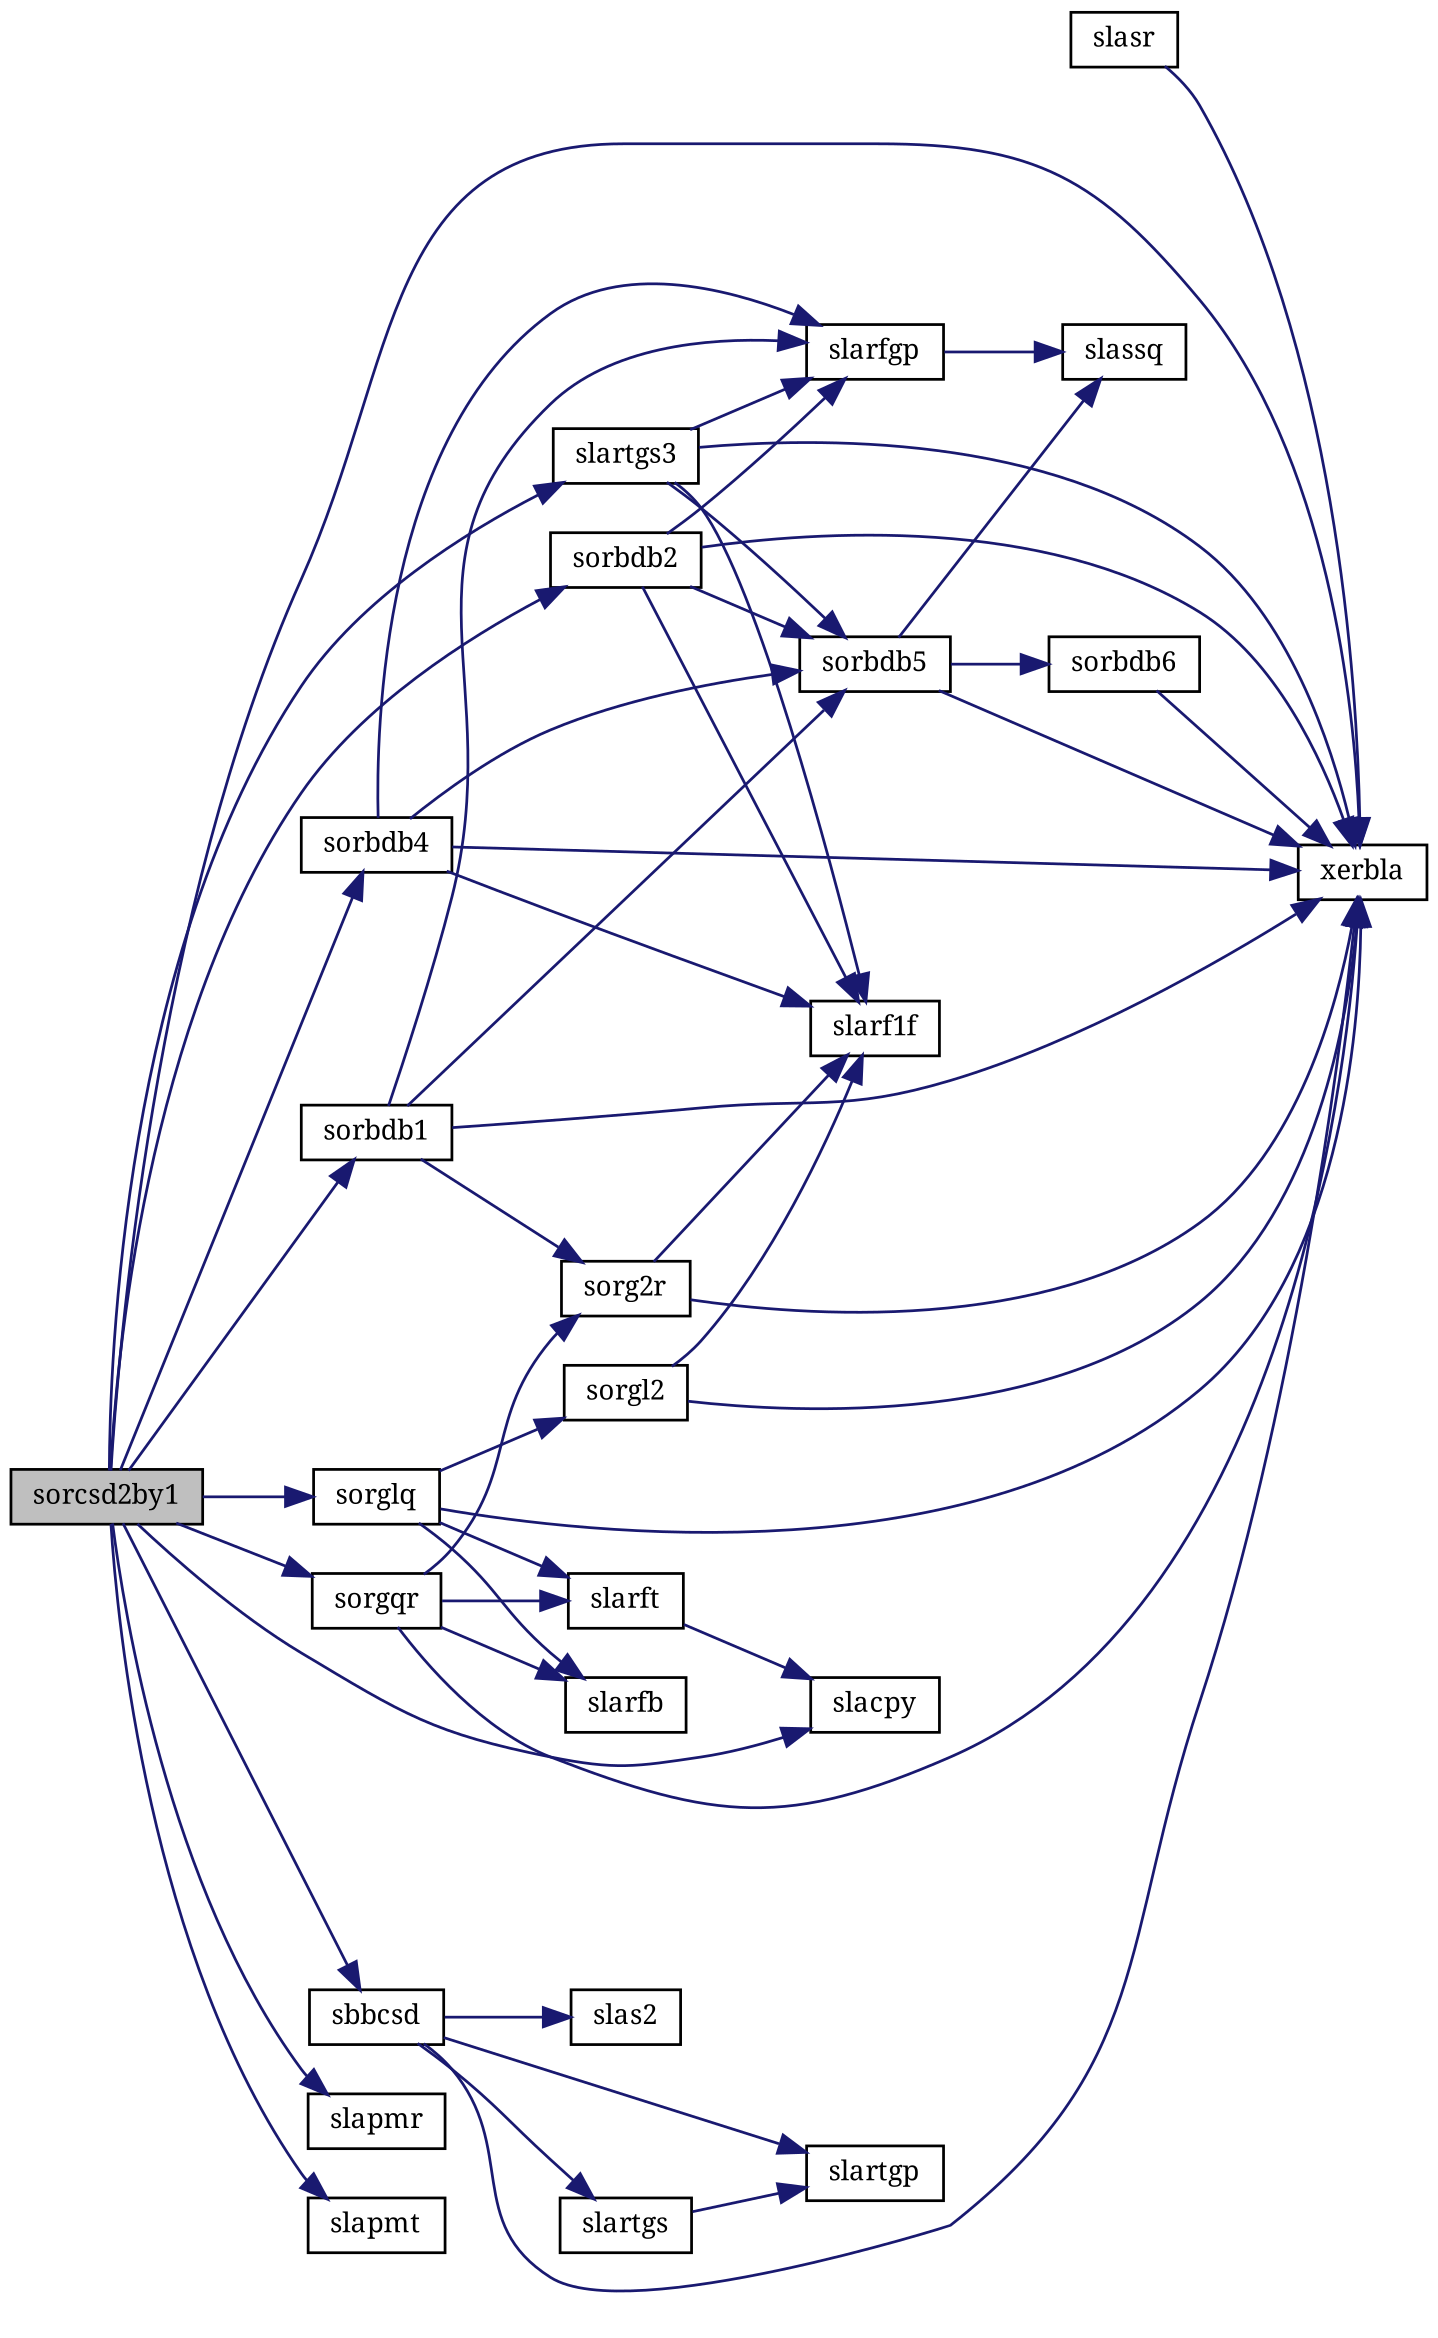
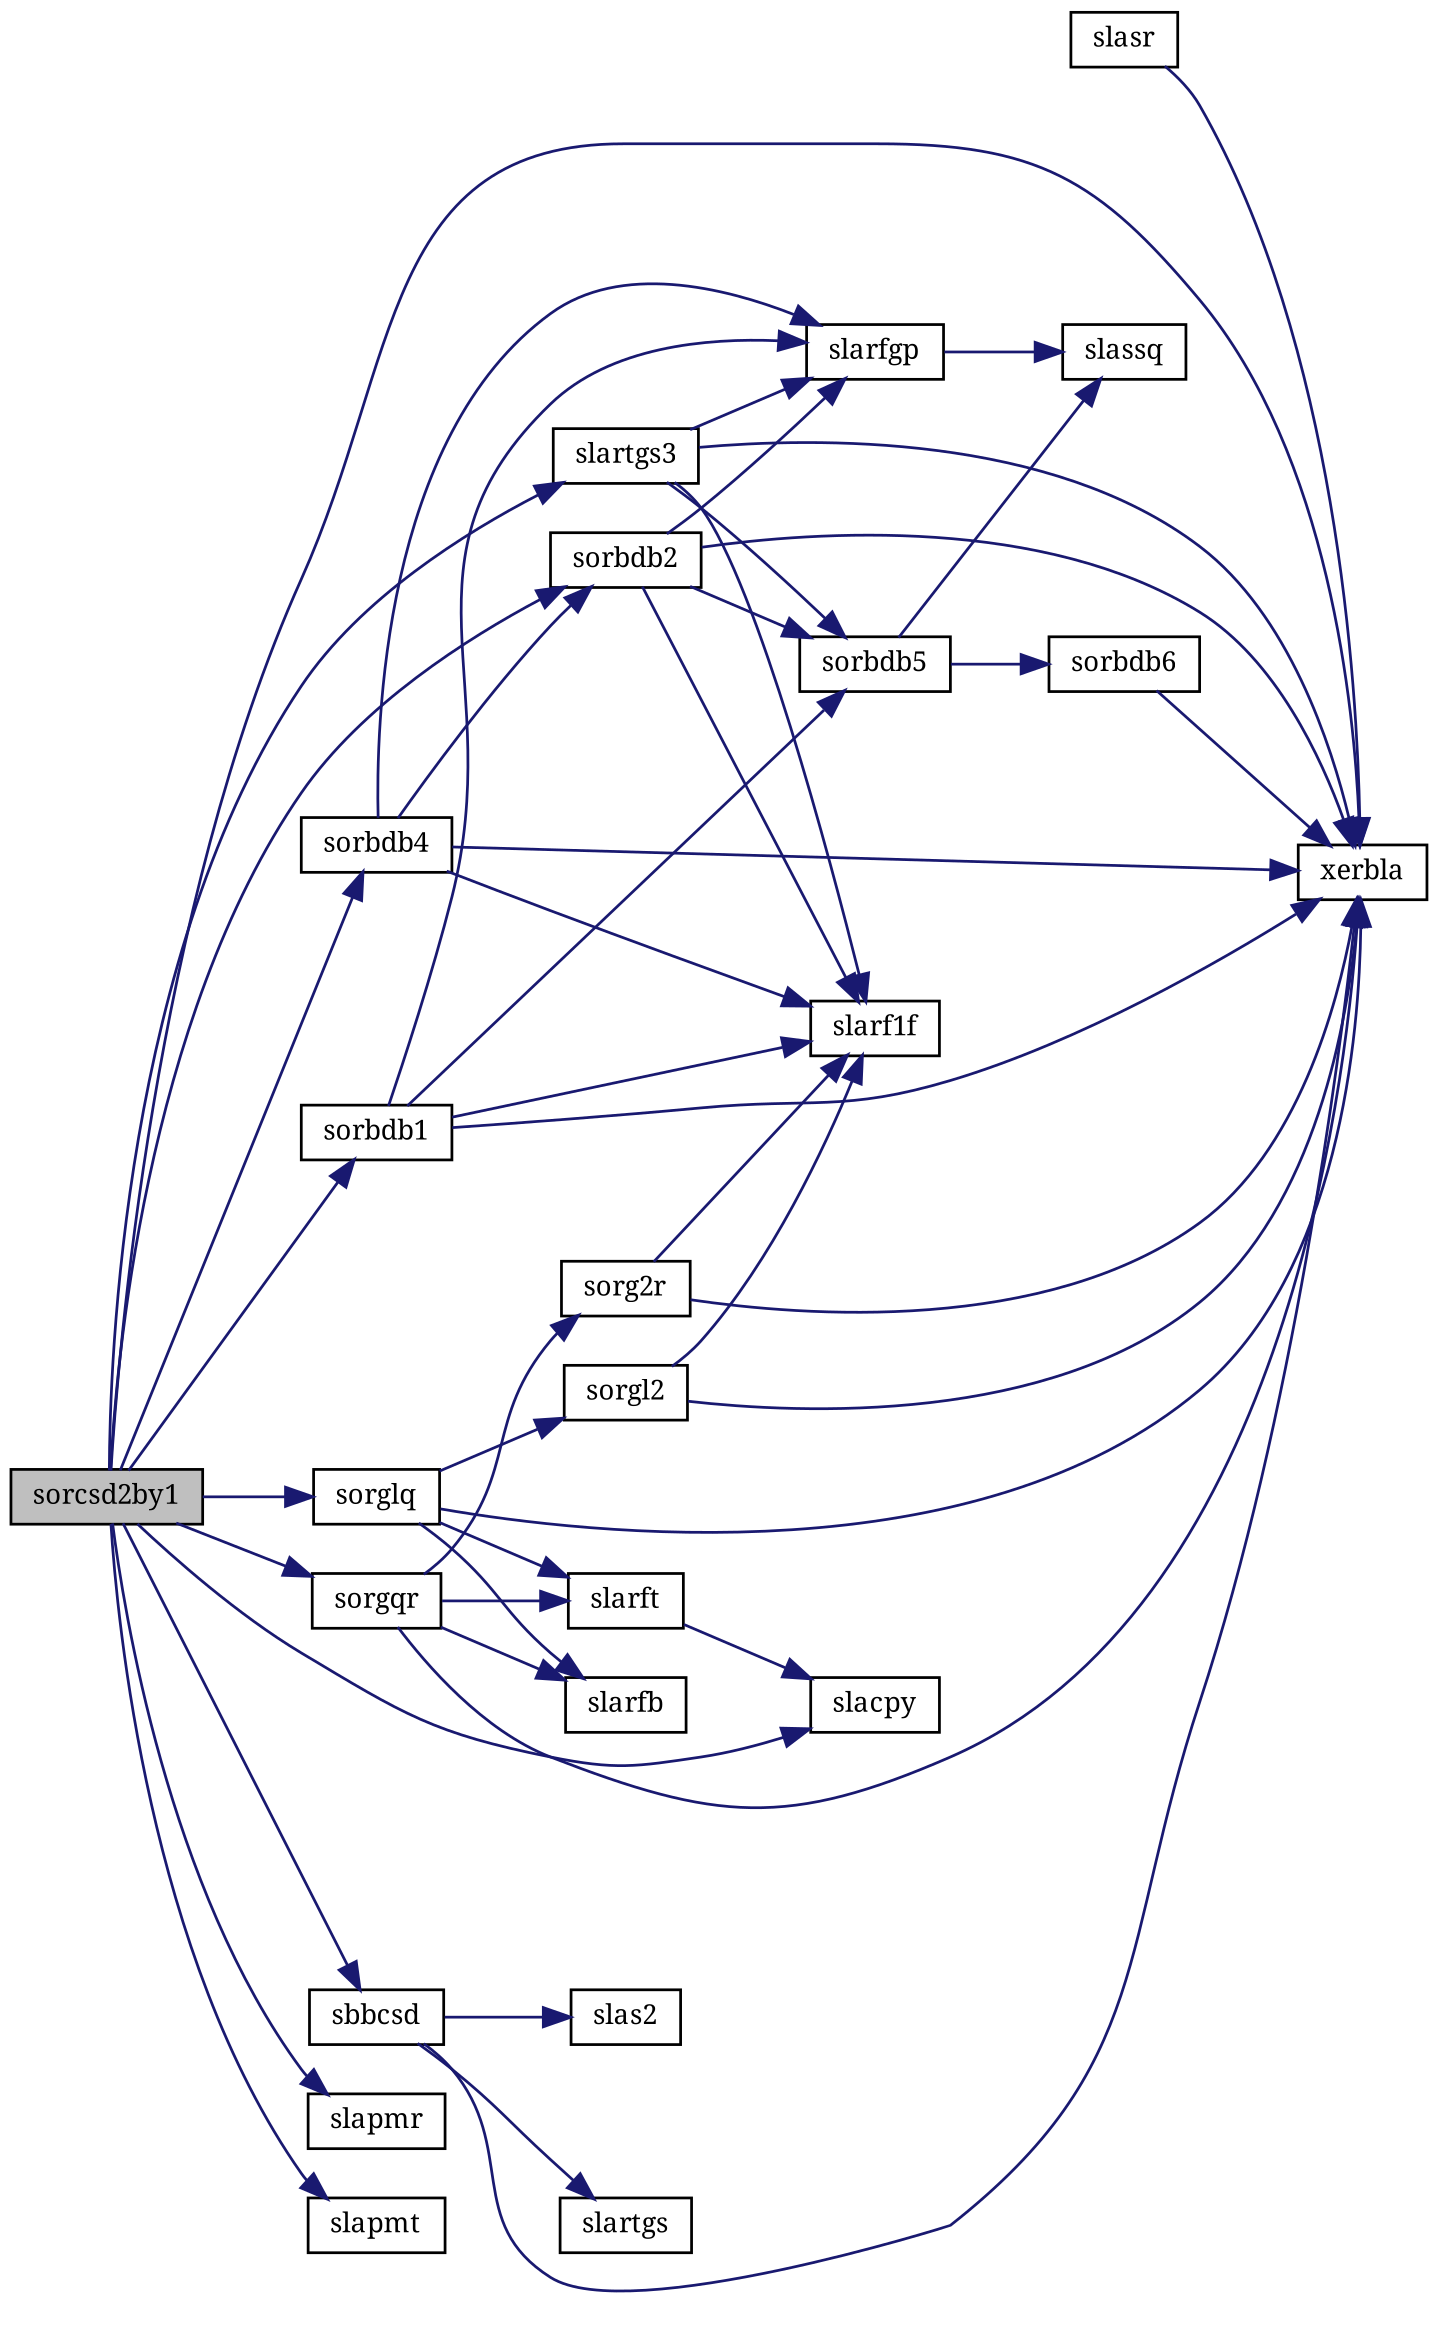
(580, 719) -> (485, 703)
(1106, 763) -> none
(490, 1203) -> (617, 1082)
(875, 2173) -> none
